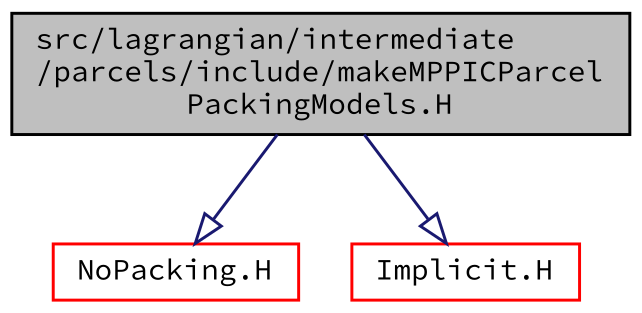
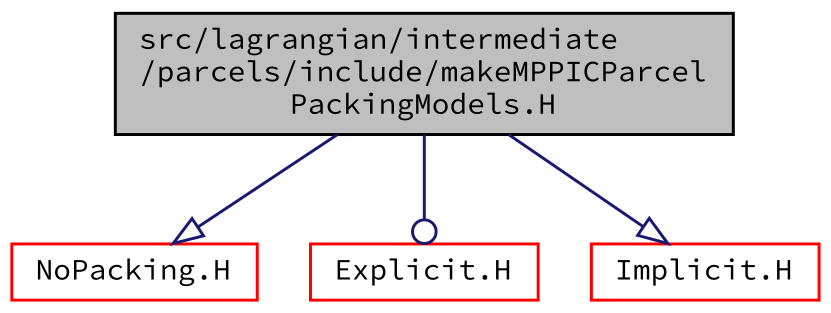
none -> (424, 272)
